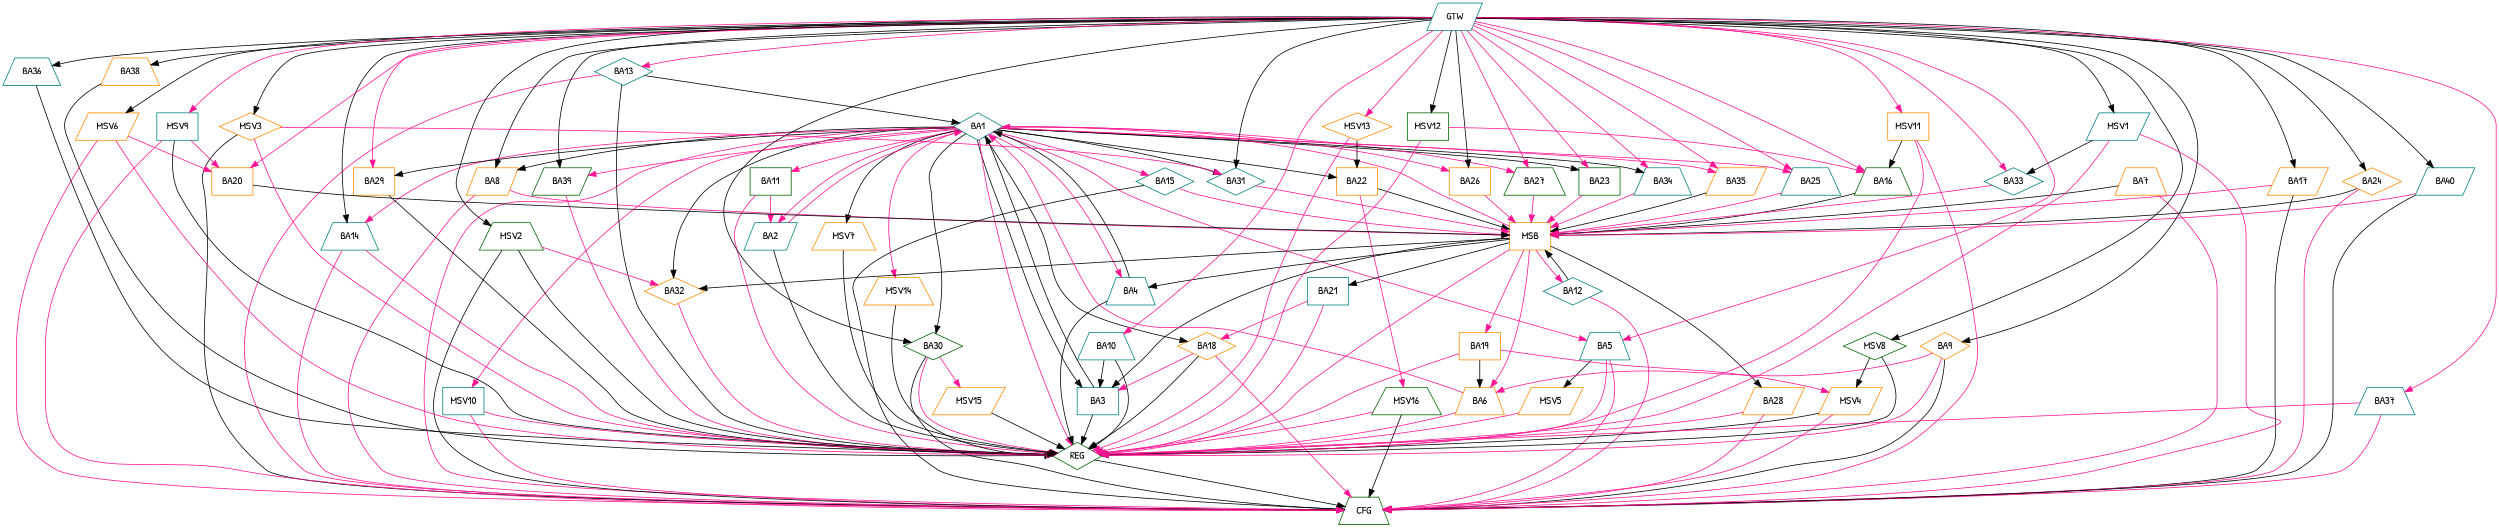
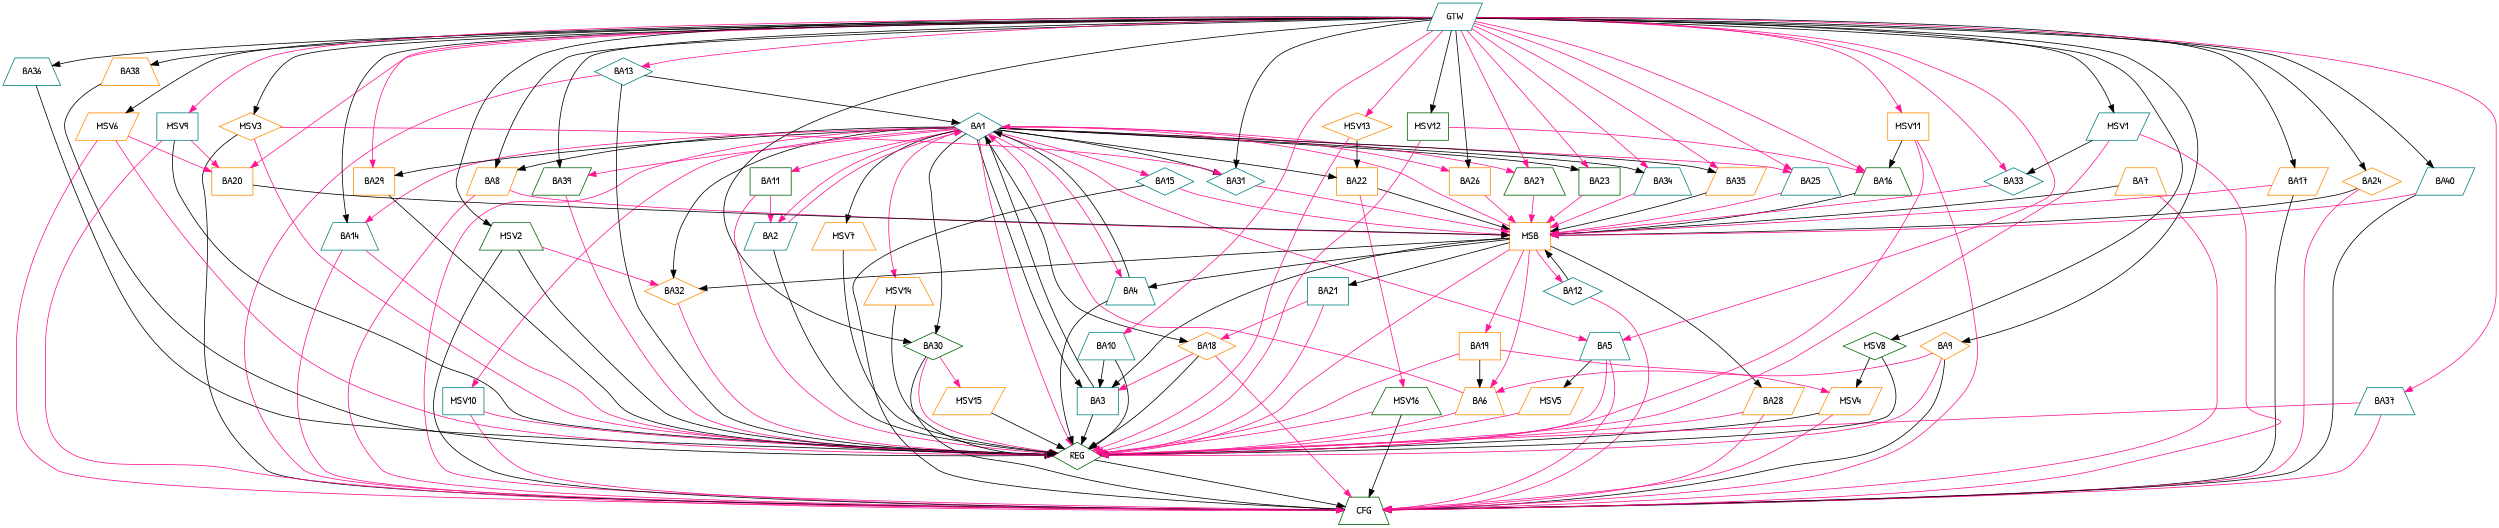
(1355, 144) -> (1355, 144)
